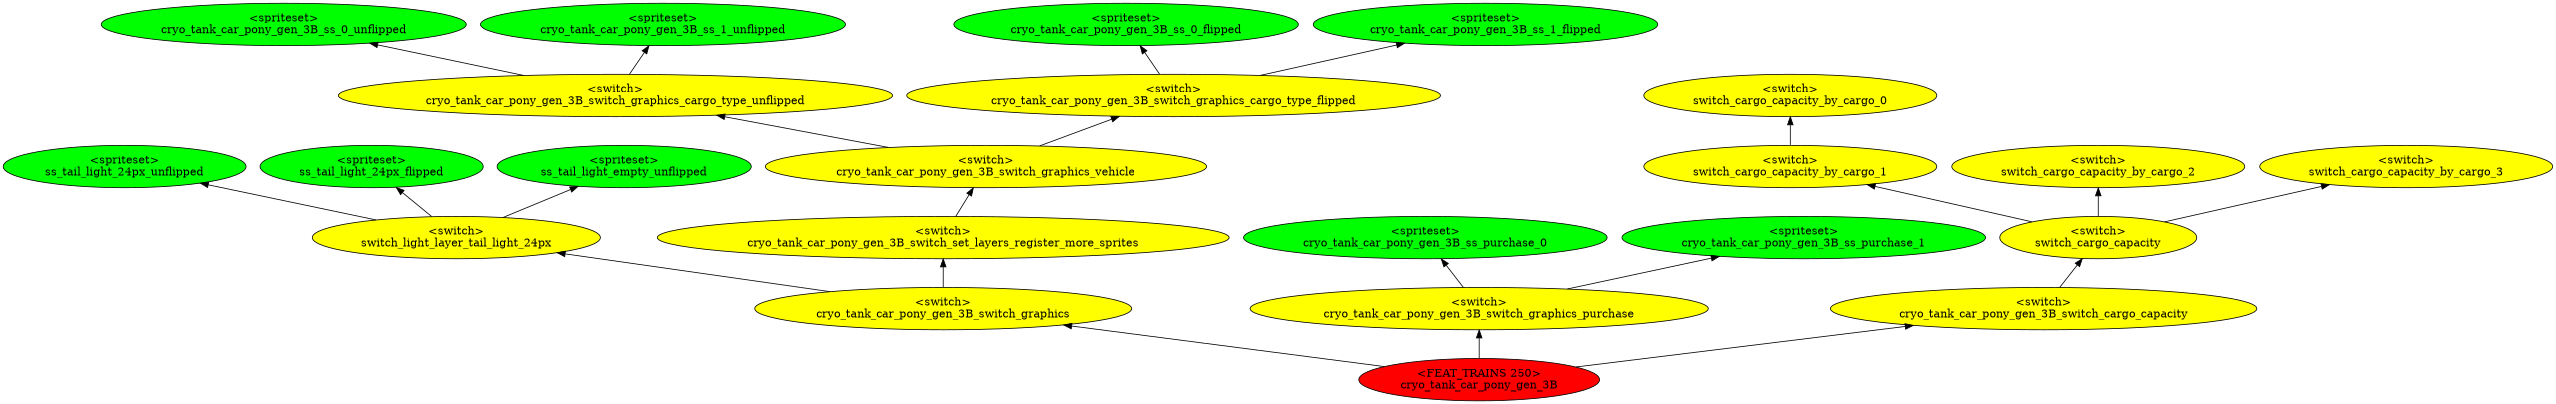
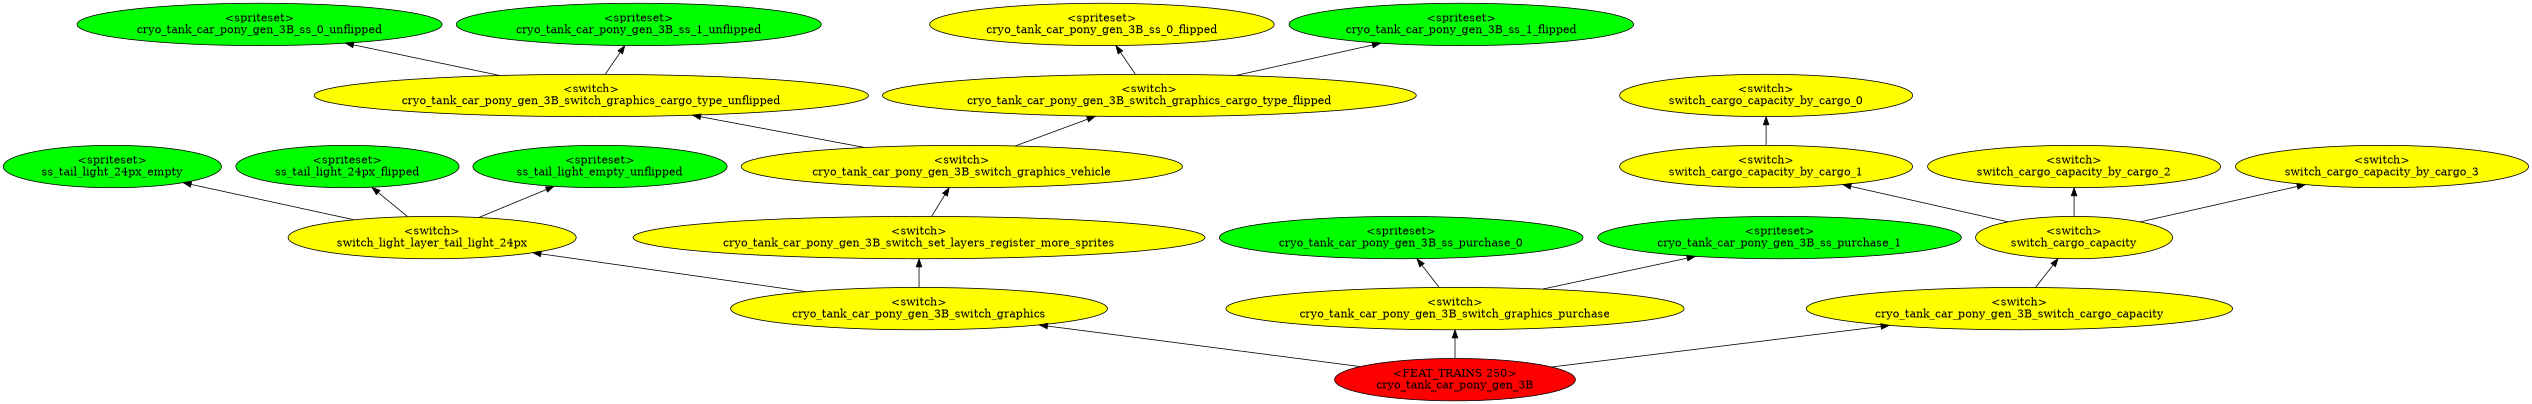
(1126, 24) -> (1102, 24)
(125, 167) -> (112, 167)
